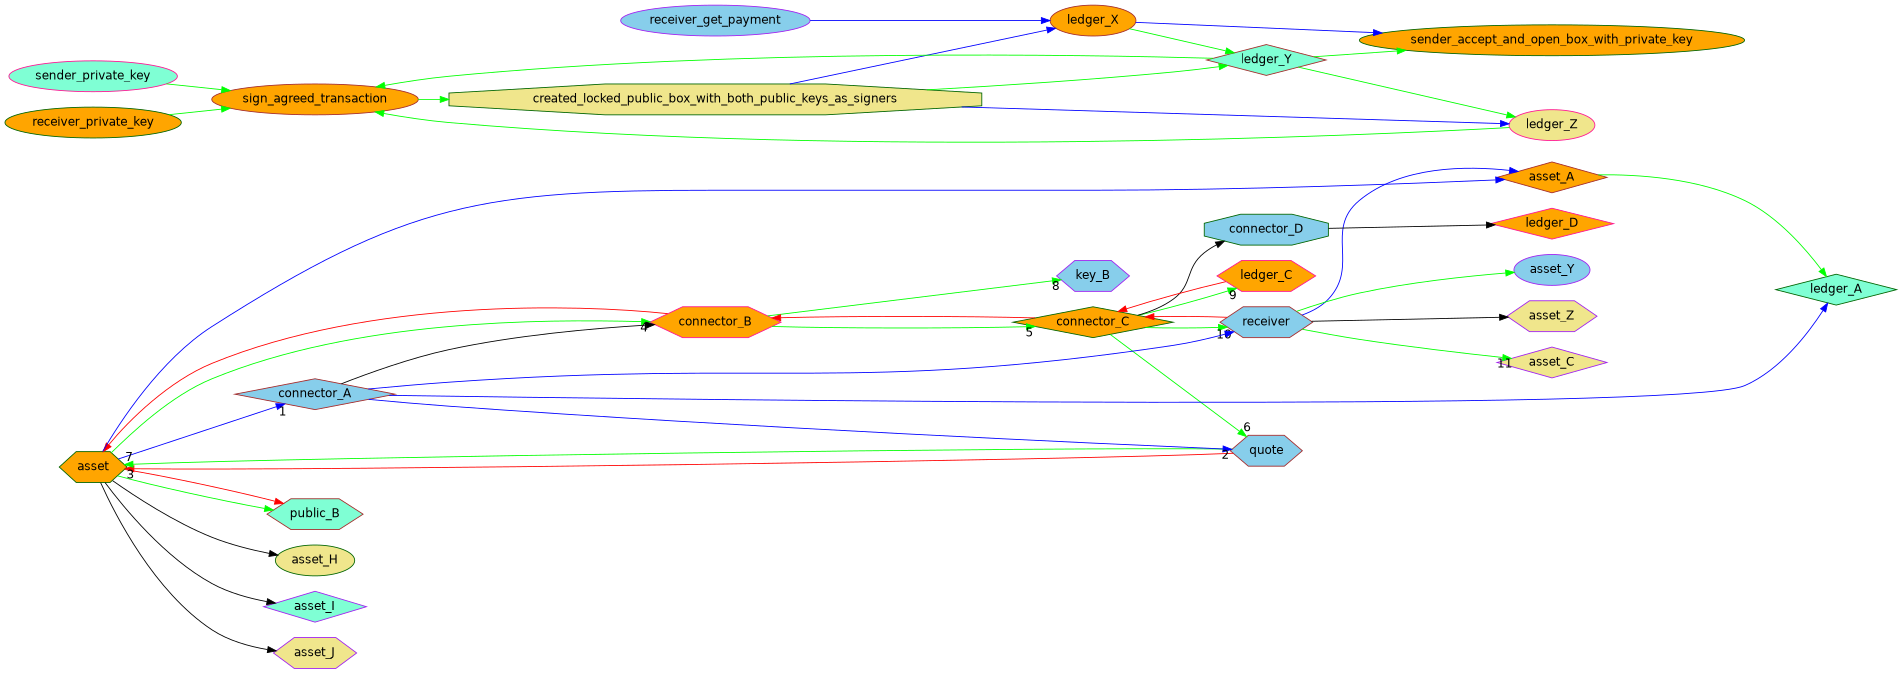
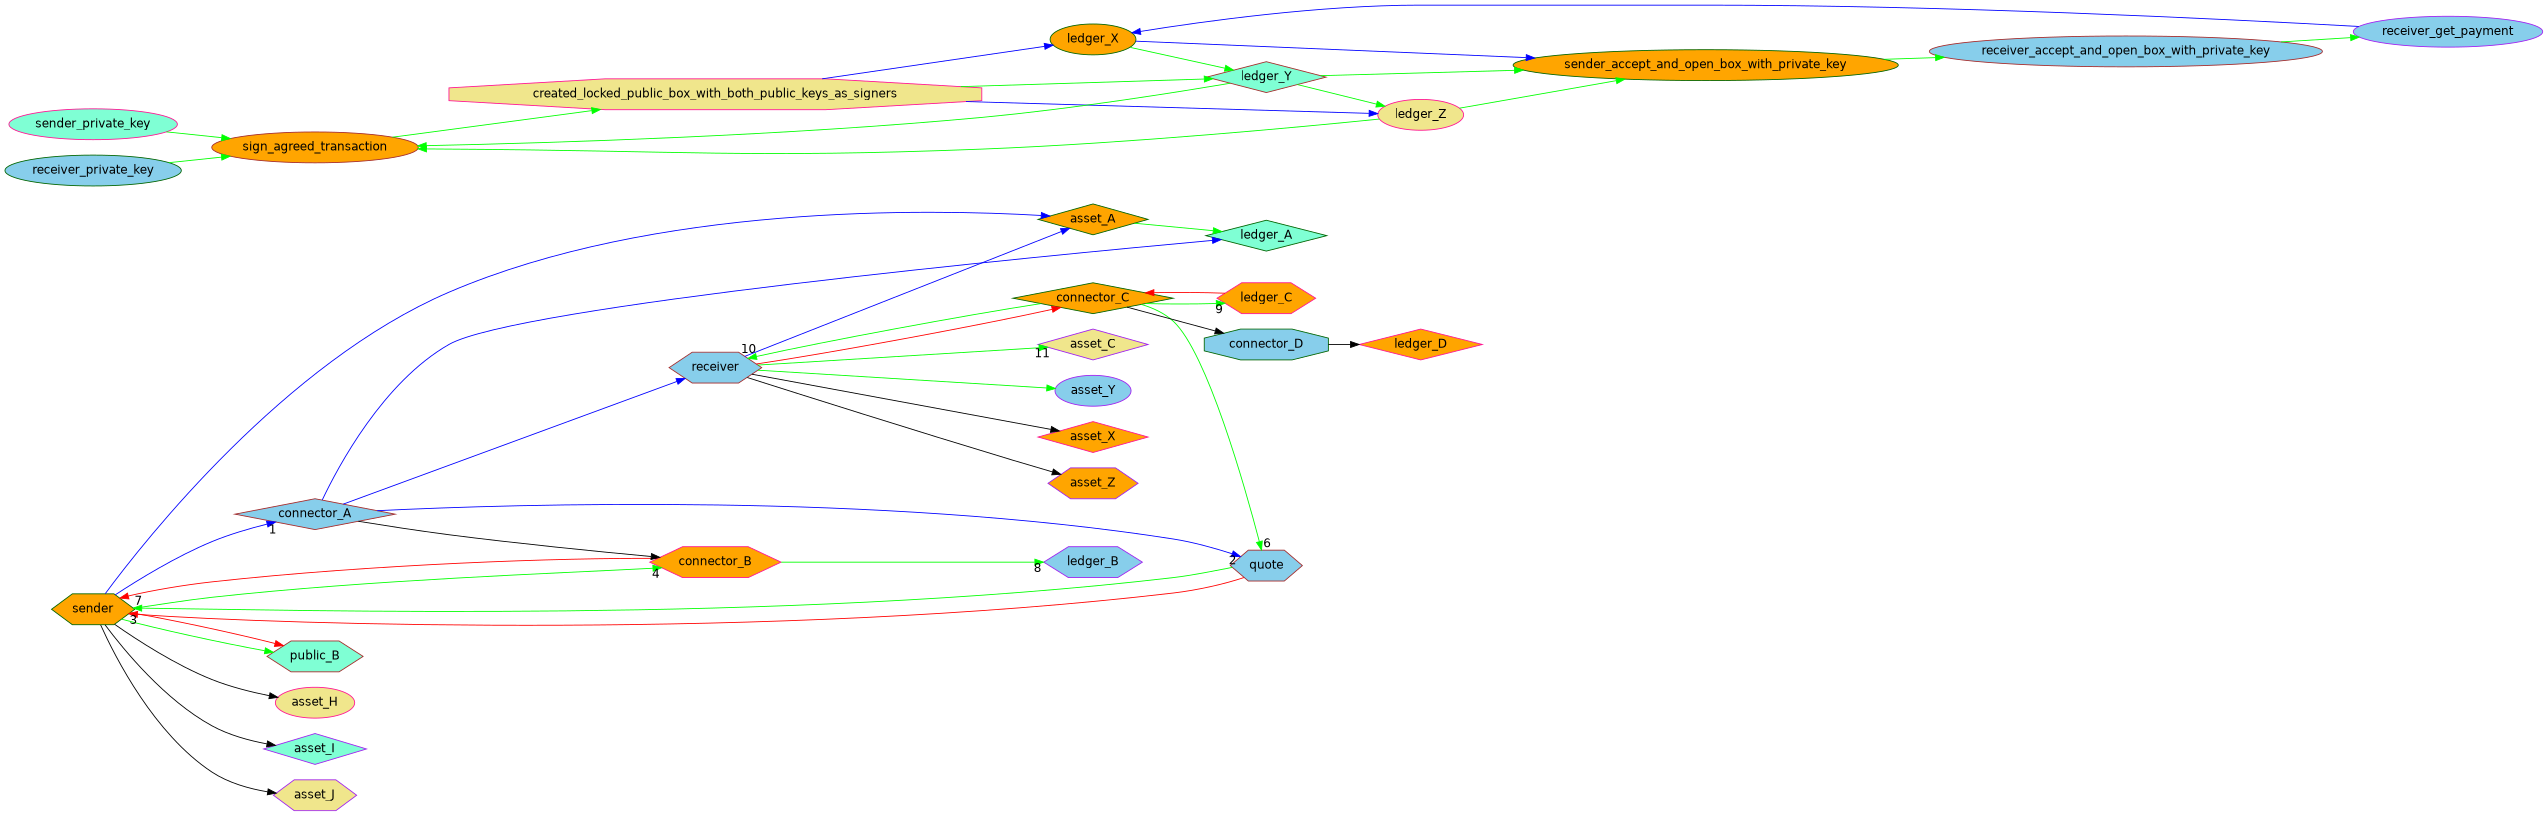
(1093, 21) -> (1093, 39)
none -> (2126, 51)
none -> (1538, 94)
(715, 99) -> (715, 94)
(93, 123) -> (93, 171)
(1552, 177) -> (1093, 219)
(1093, 276) -> (1093, 562)
(908, 316) -> none
(1552, 316) -> (1093, 483)
(899, 328) -> none
none -> (1093, 437)
(93, 467) -> (93, 609)
(315, 560) -> (315, 703)
